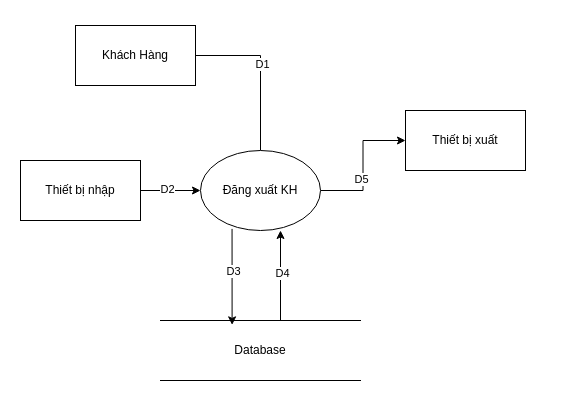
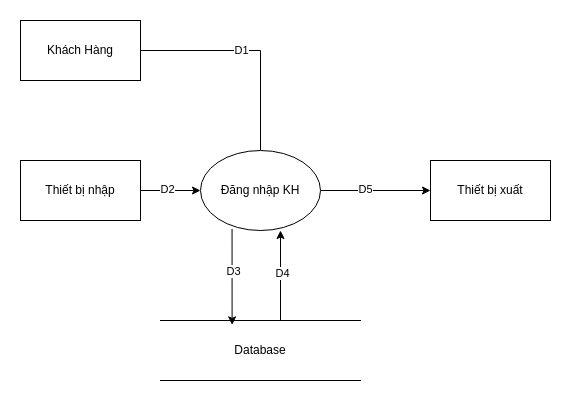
(136, 56) -> (81, 51)
(466, 141) -> (491, 191)
(261, 191) -> (261, 191)
